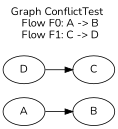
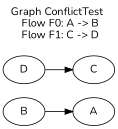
(55, 112) -> (55, 112)
